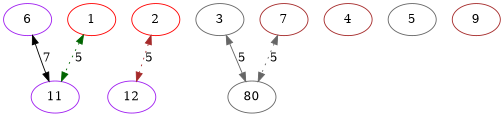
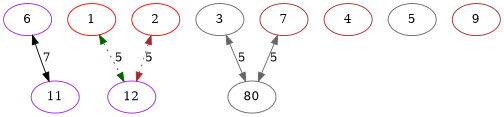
(72, 58) -> (112, 58)
(268, 58) -> (268, 58)
